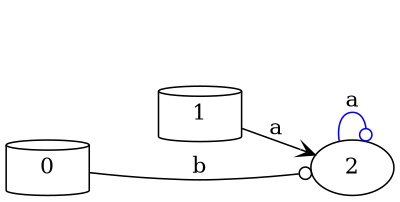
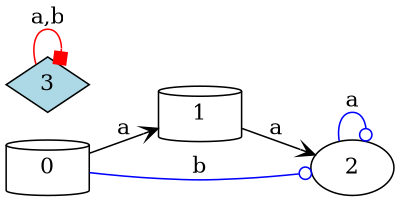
none -> (48, 85)
none -> (117, 143)
(194, 180) -> (194, 180)
